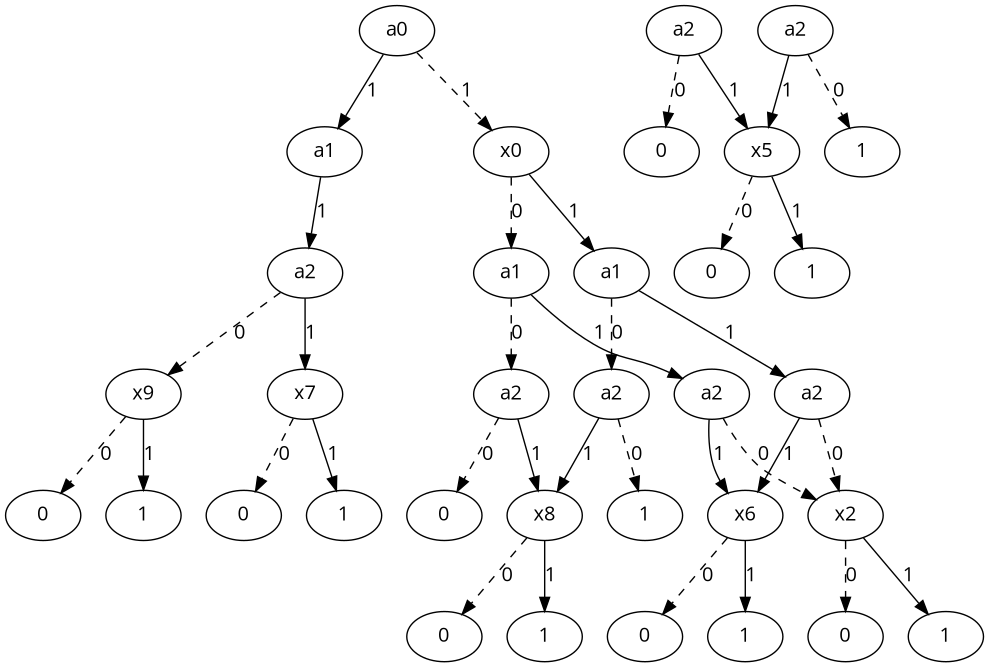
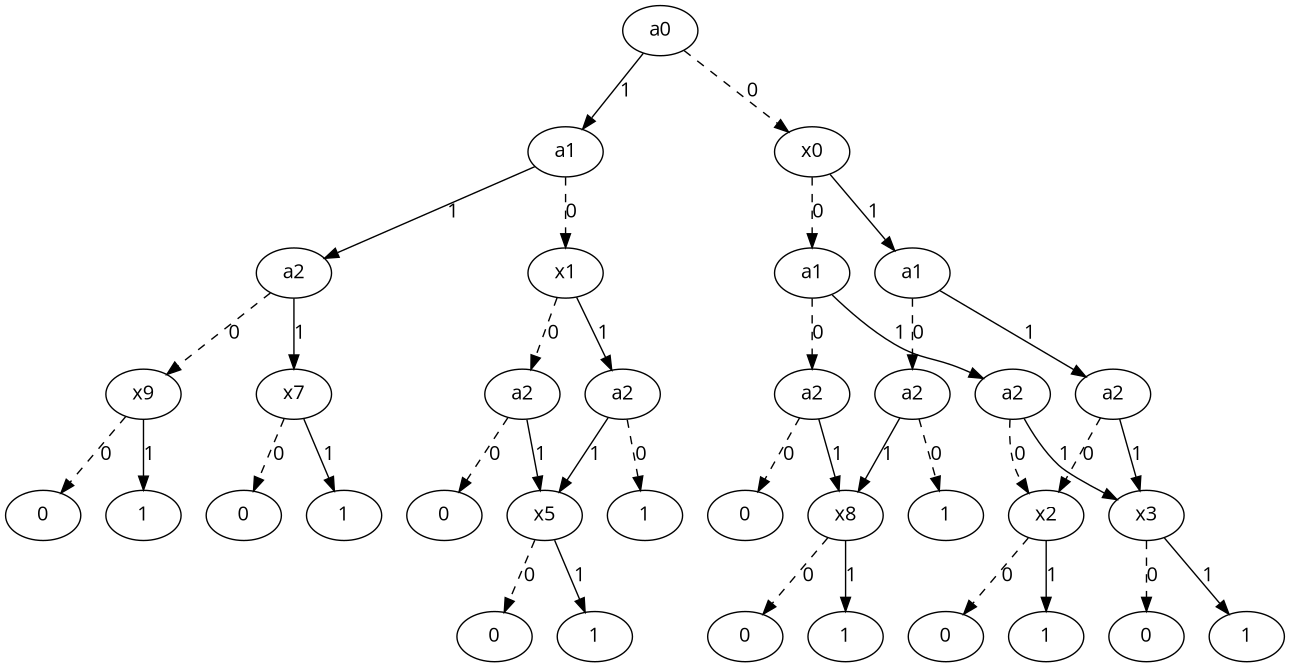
(467, 91) -> (753, 91)
none -> (566, 273)
(745, 515) -> (1146, 515)
